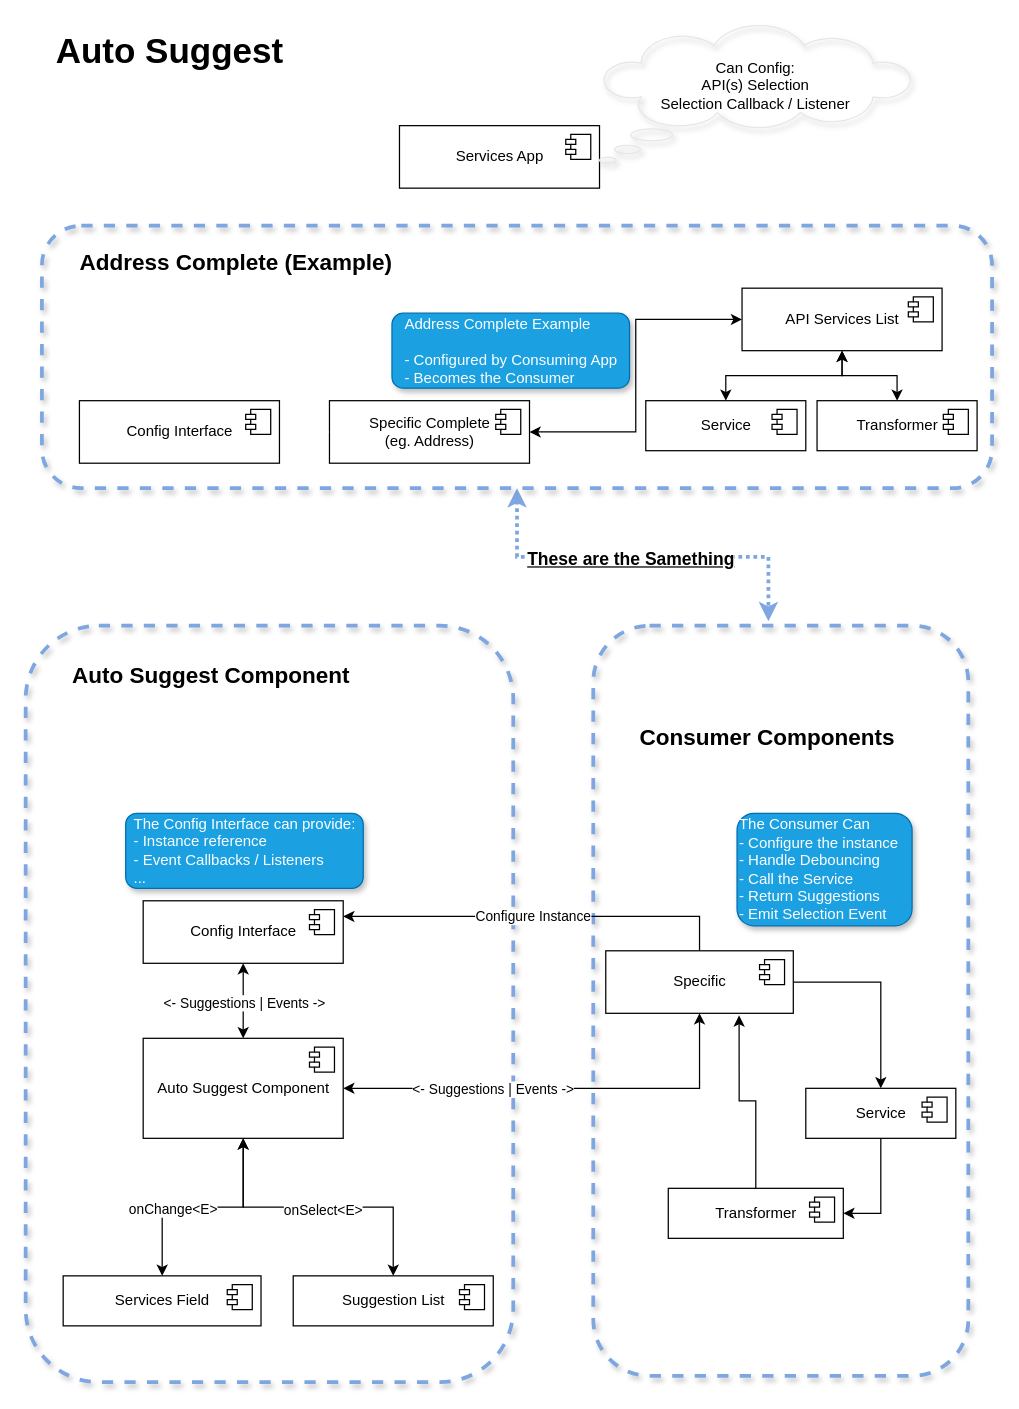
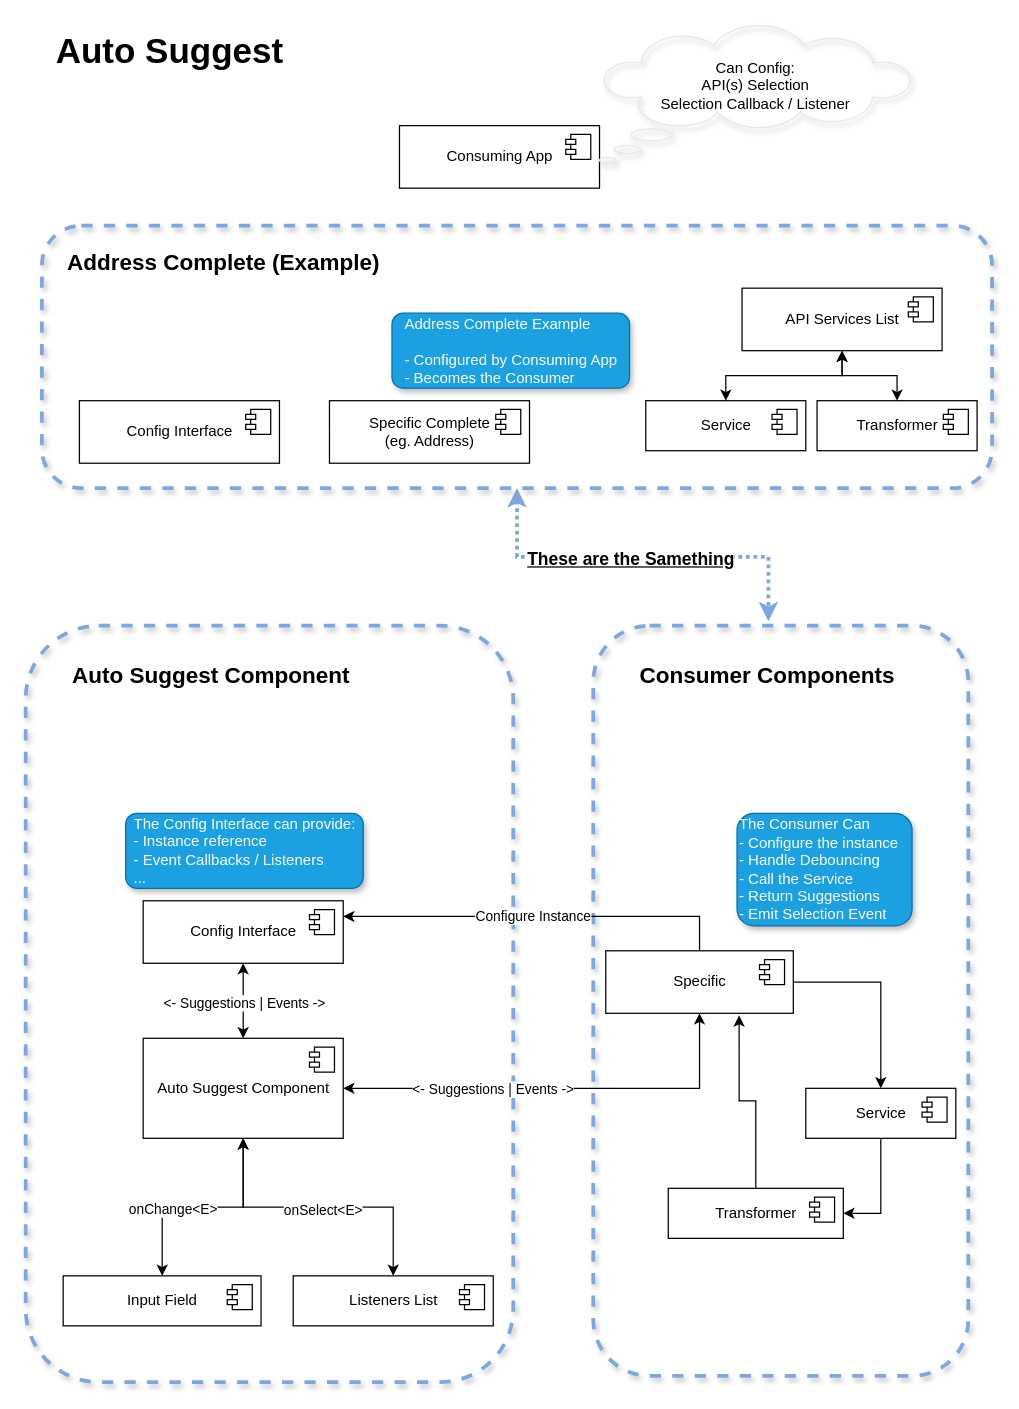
(500, 157) -> (500, 157)
(236, 263) -> (223, 263)
(636, 376) -> none
(767, 738) -> (767, 676)
(163, 1301) -> (163, 1301)
(394, 1301) -> (394, 1301)
